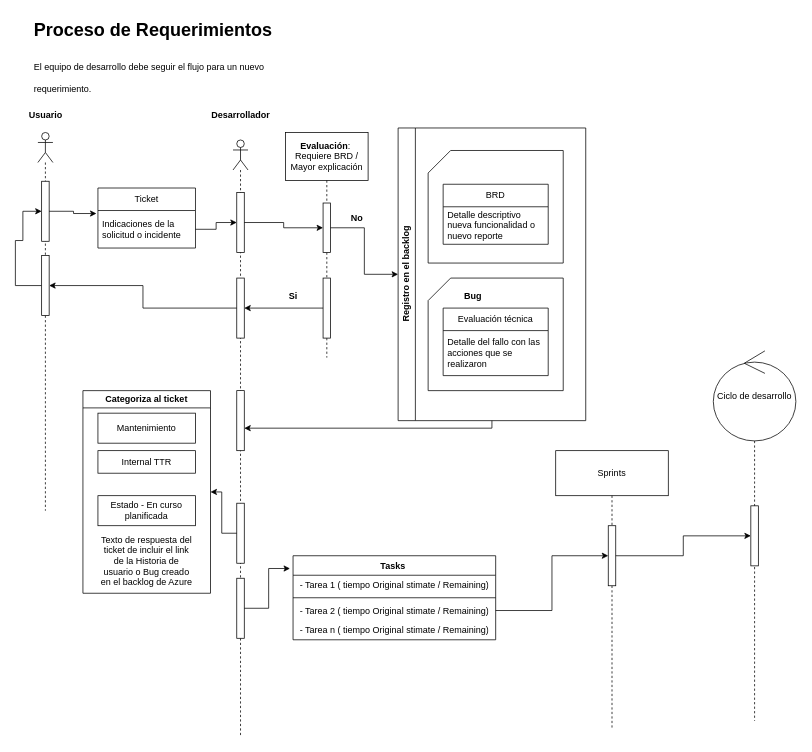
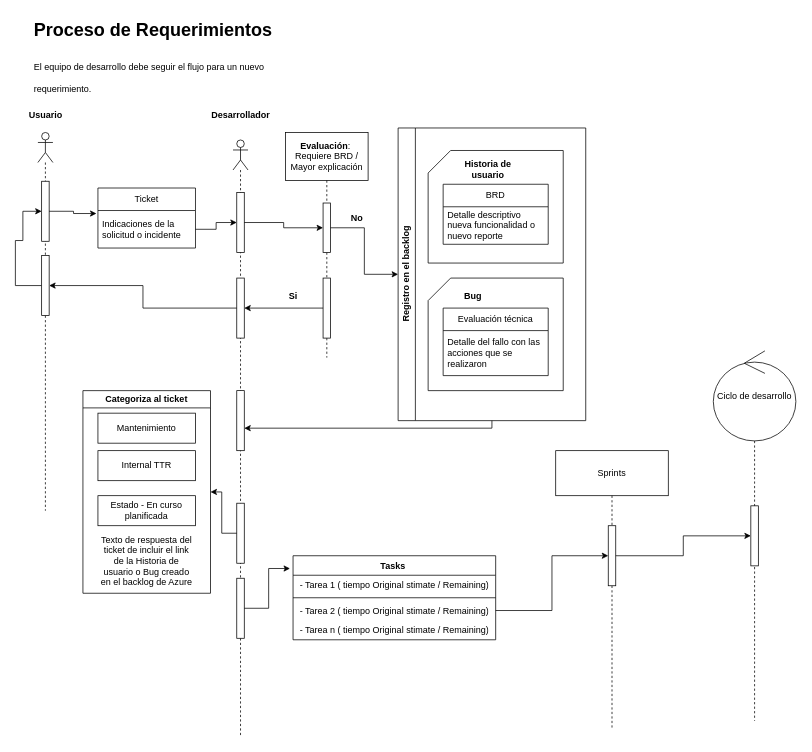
none -> (488, 169)
(147, 462) -> (147, 465)
